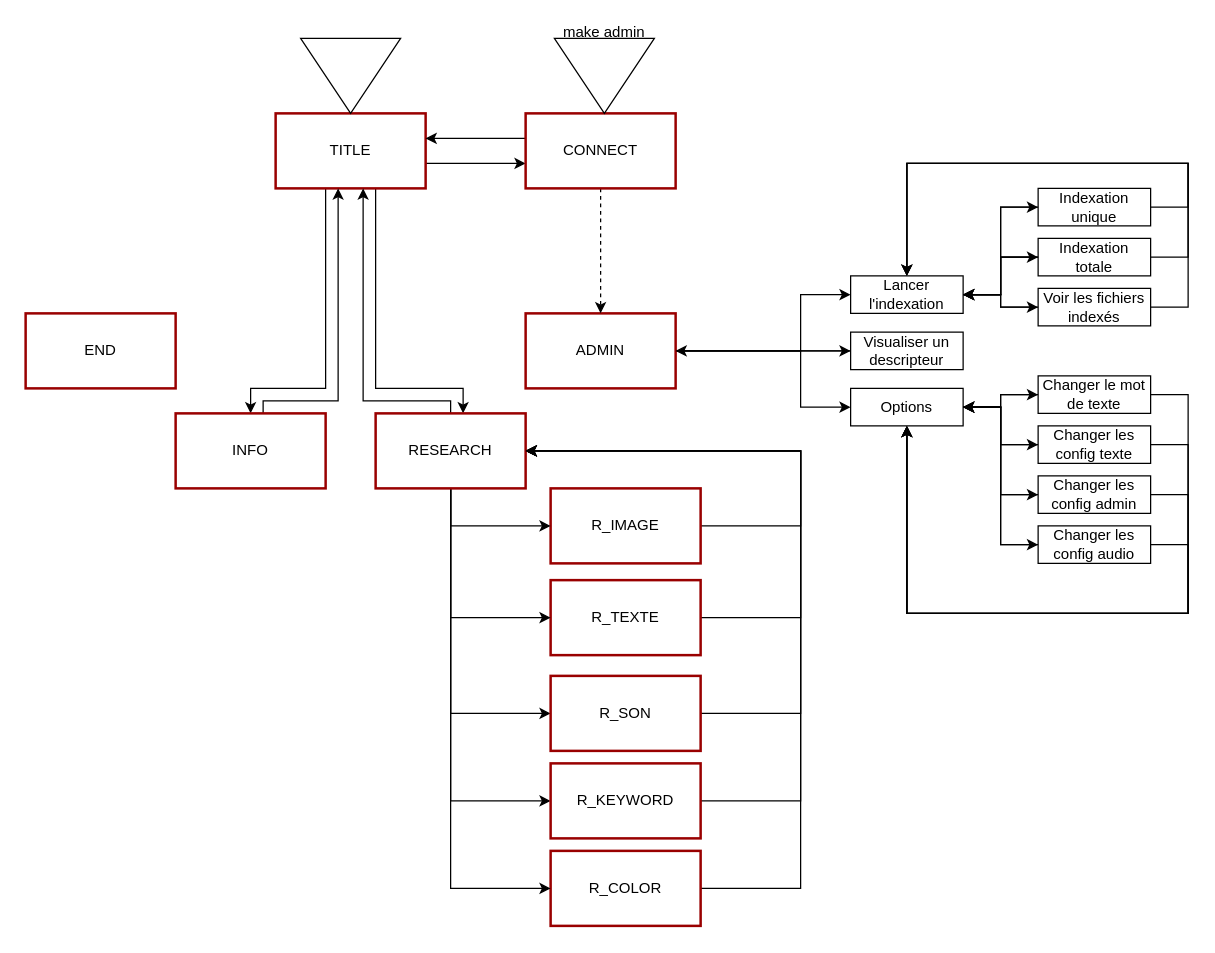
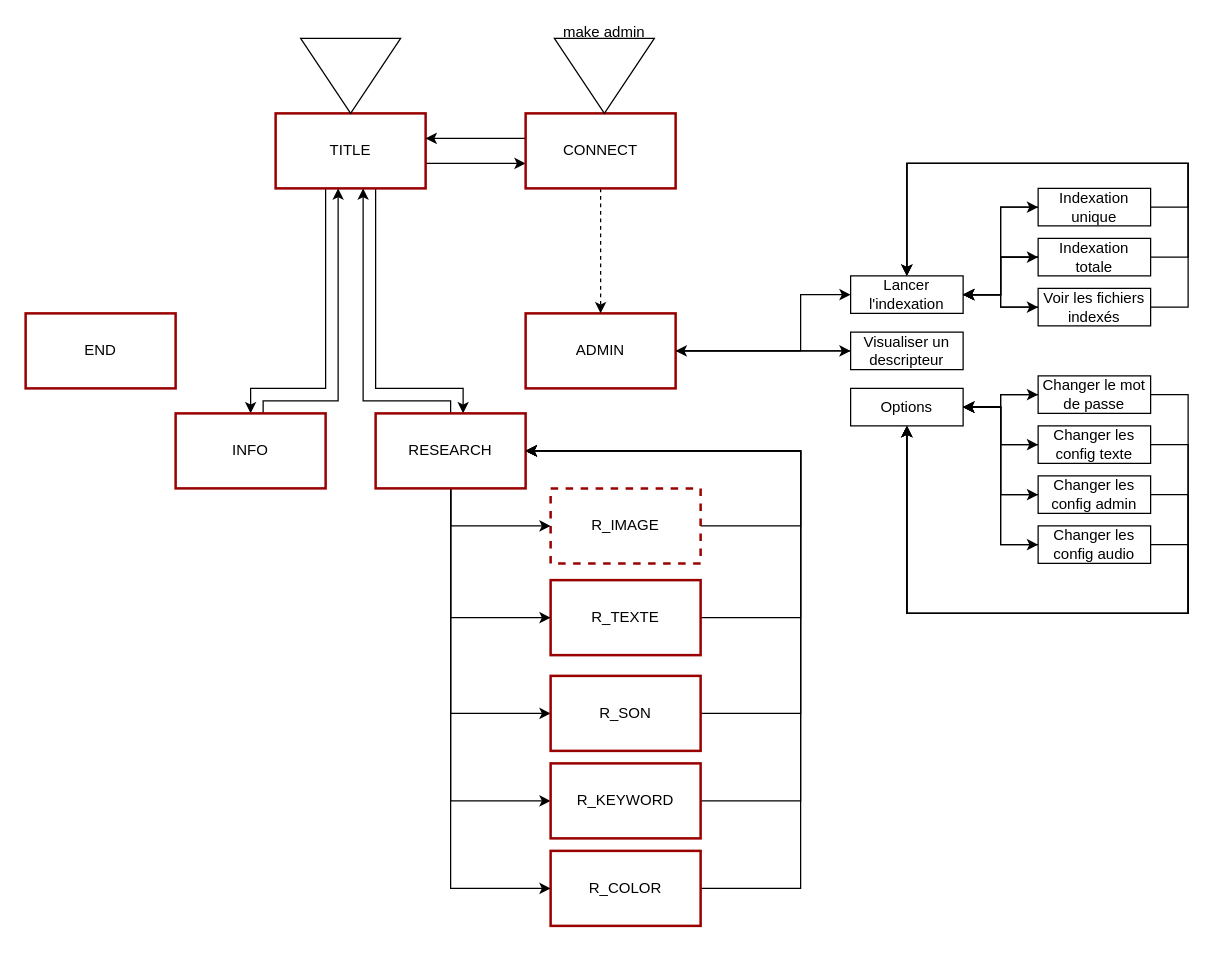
(1094, 394) -> (1094, 394)
(801, 401) -> none
(626, 526) -> (626, 526)
